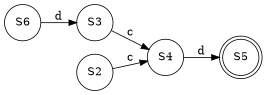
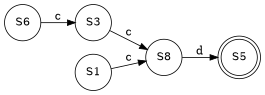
(59, 17) -> (58, 17)
(165, 57) -> (164, 57)
(95, 72) -> (93, 72)
